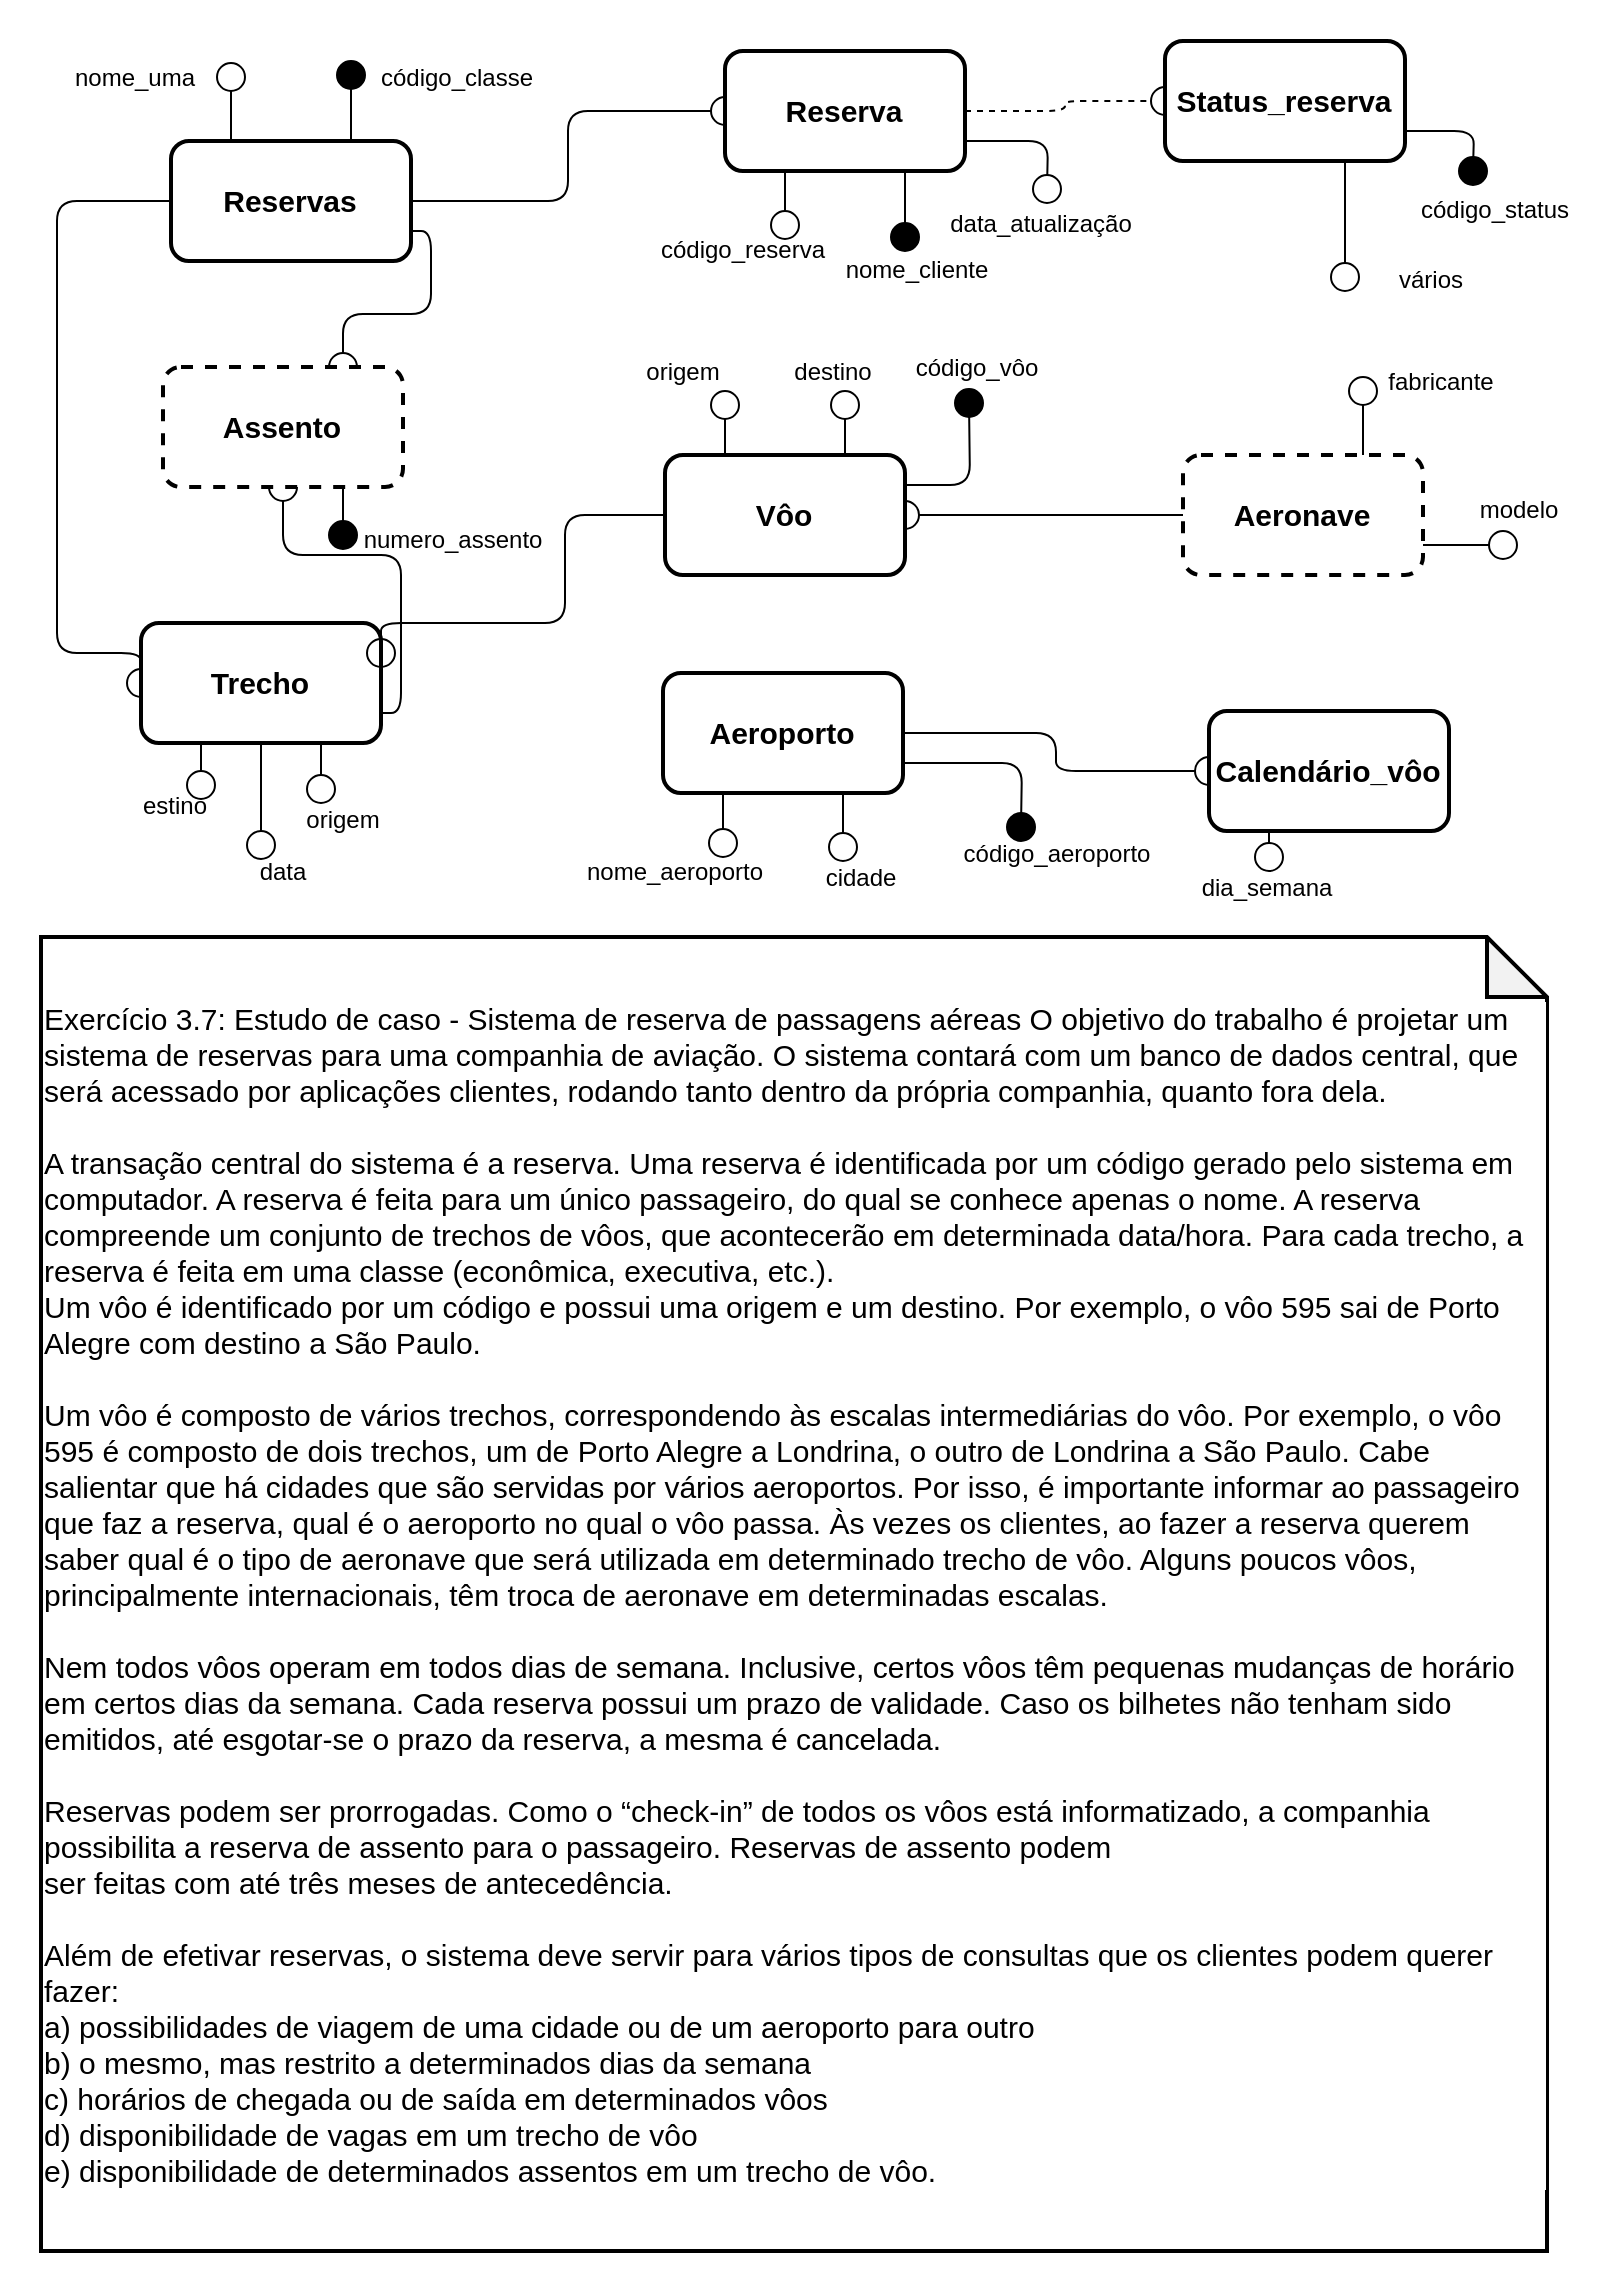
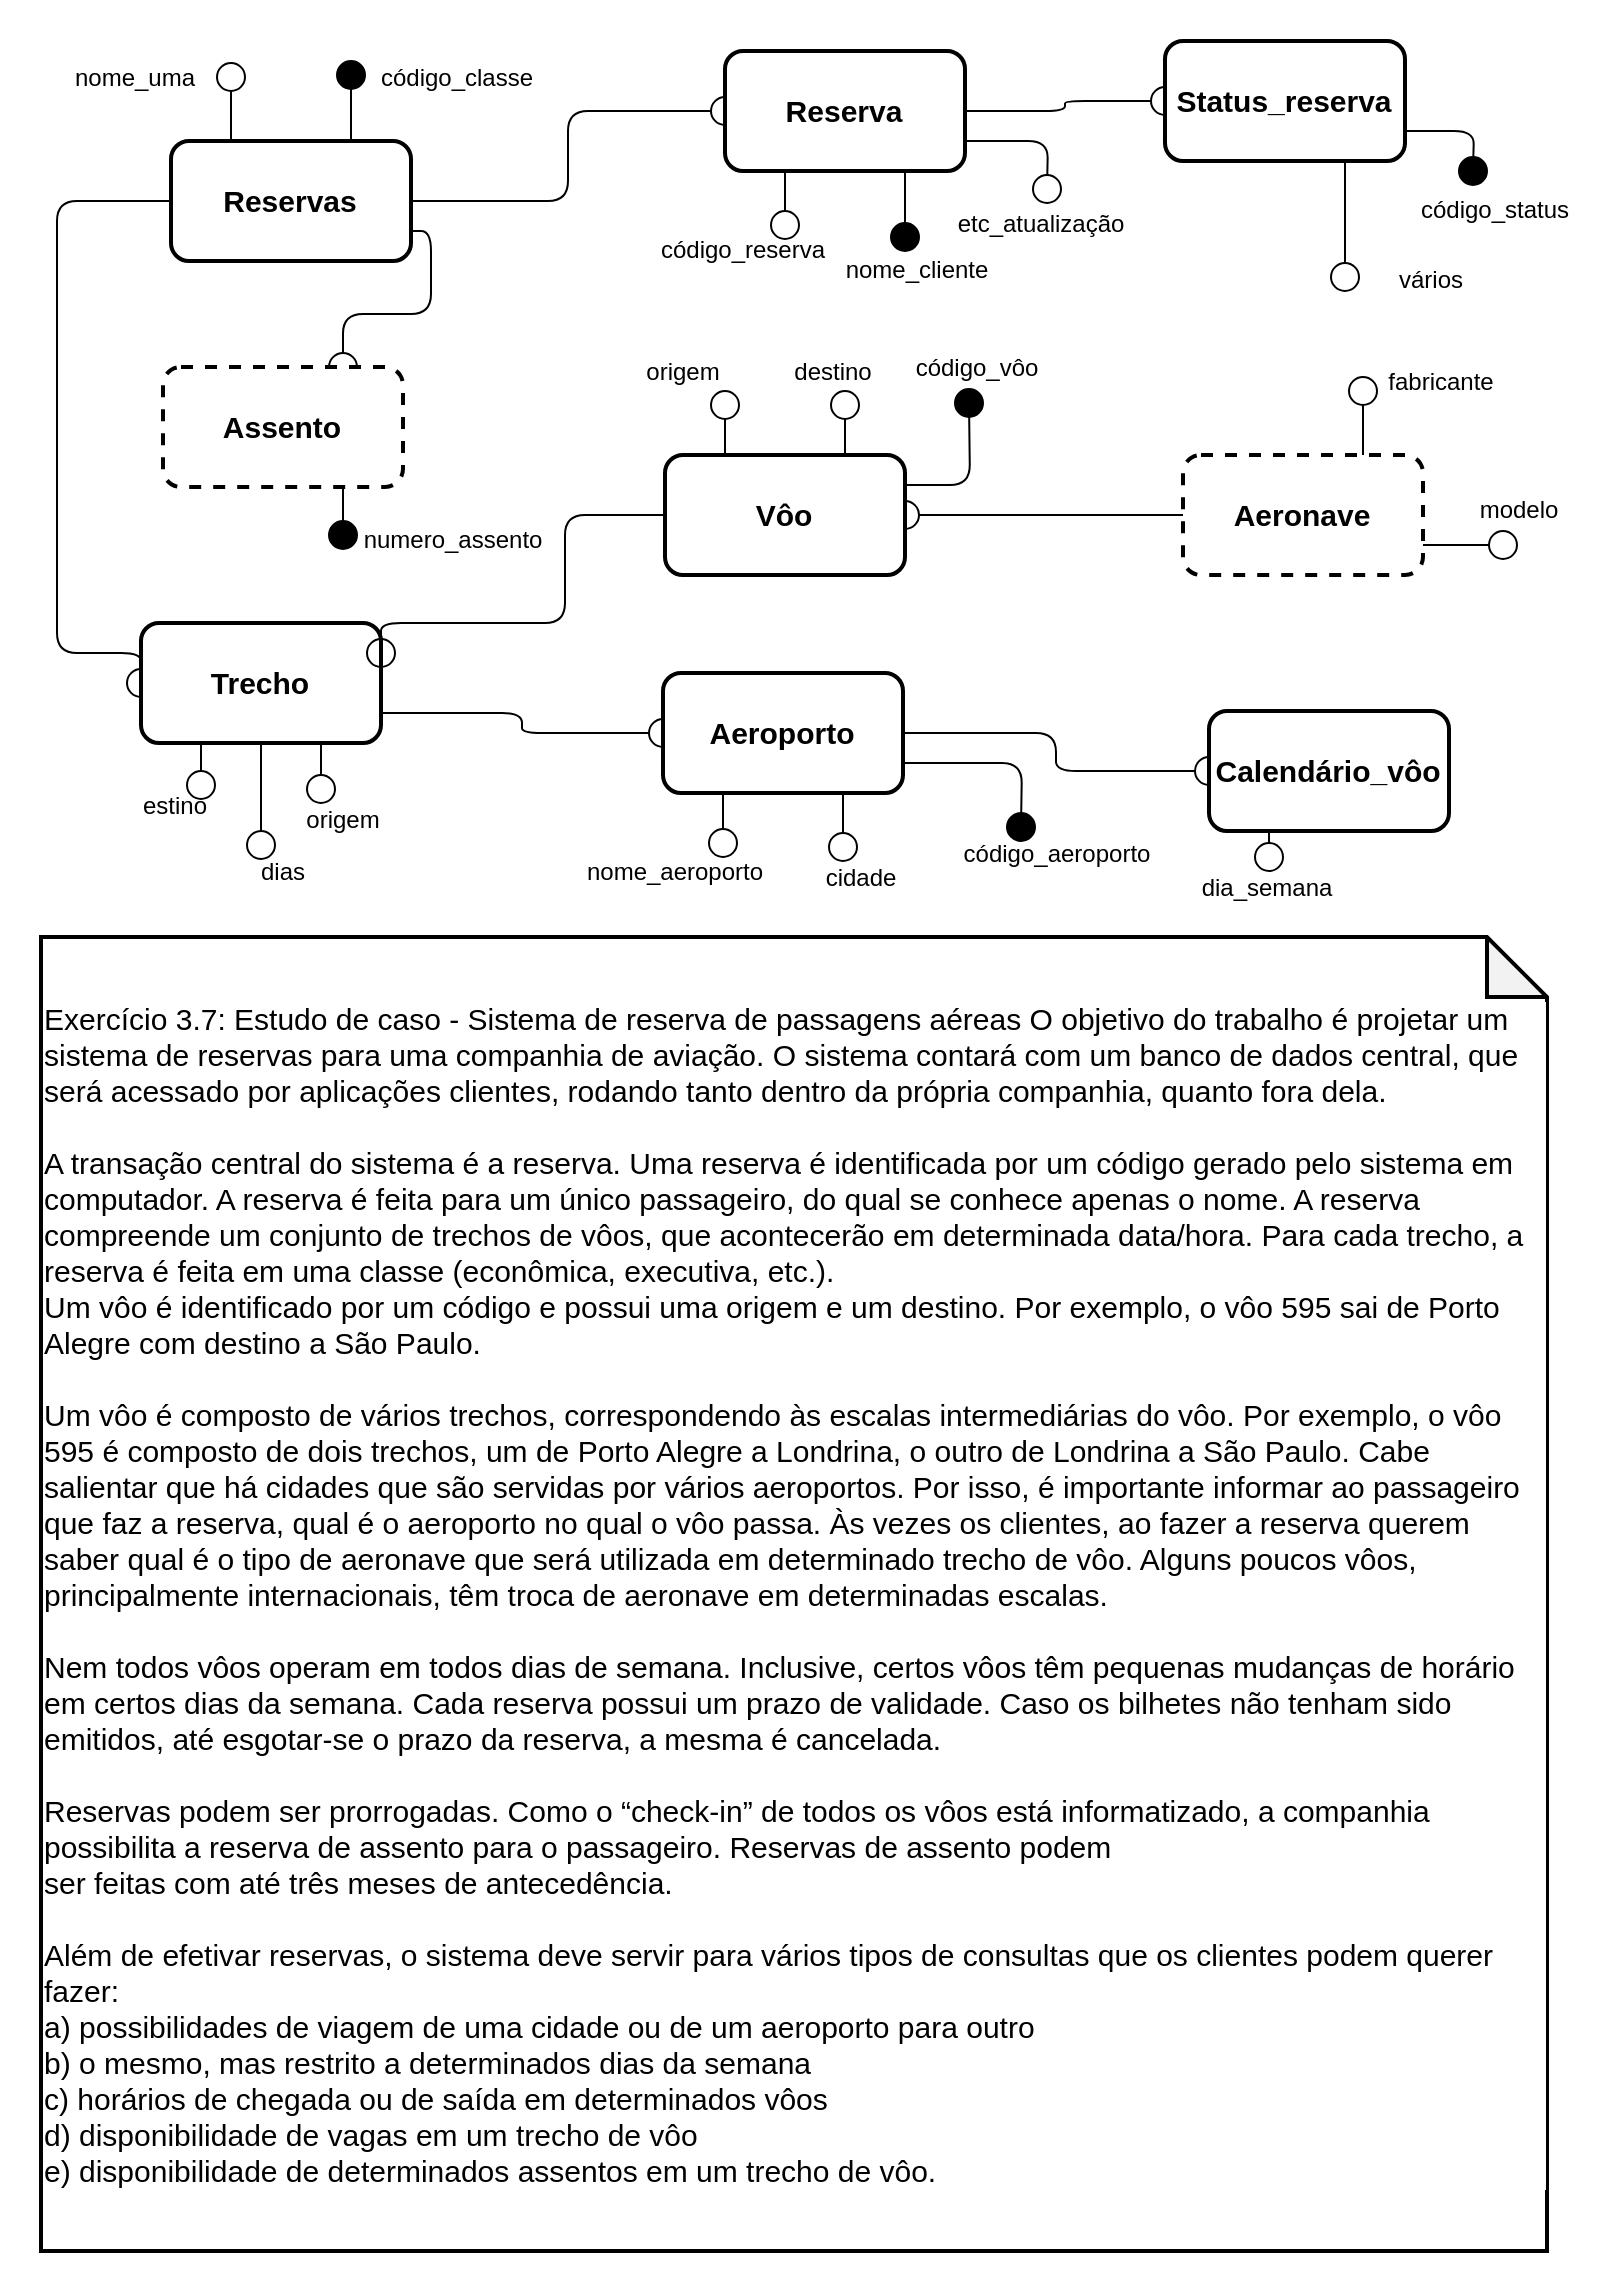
(1062, 109) -> (1062, 109)
(1042, 221) -> (1042, 221)
(395, 559) -> (522, 723)
(284, 869) -> (284, 869)
